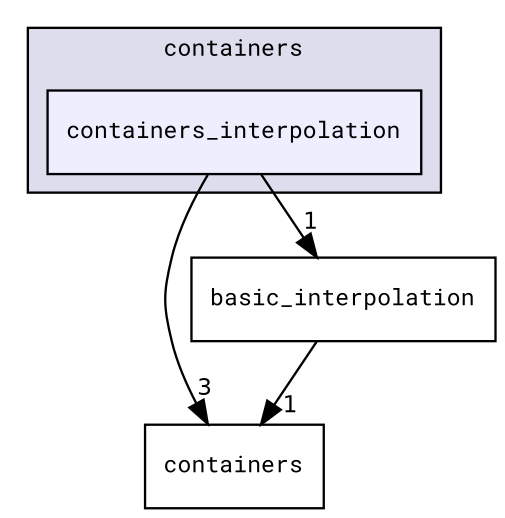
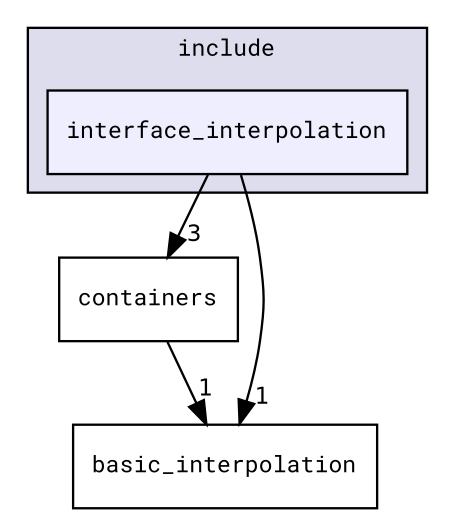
(234, 50) -> (227, 50)
(234, 132) -> (227, 132)
(295, 374) -> (182, 373)
